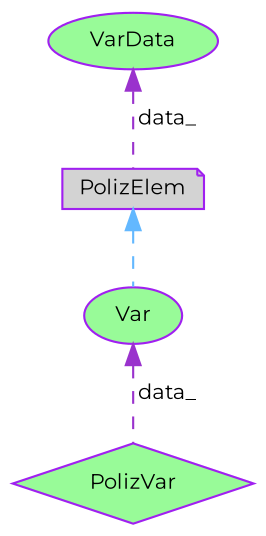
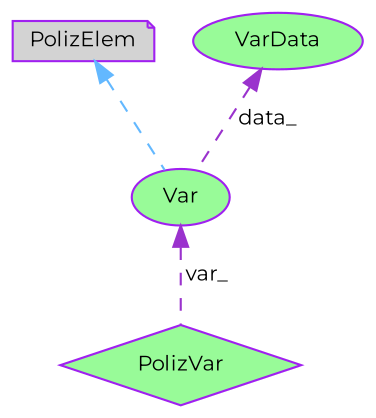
(133, 130) -> (223, 128)
(166, 394) -> (205, 275)
